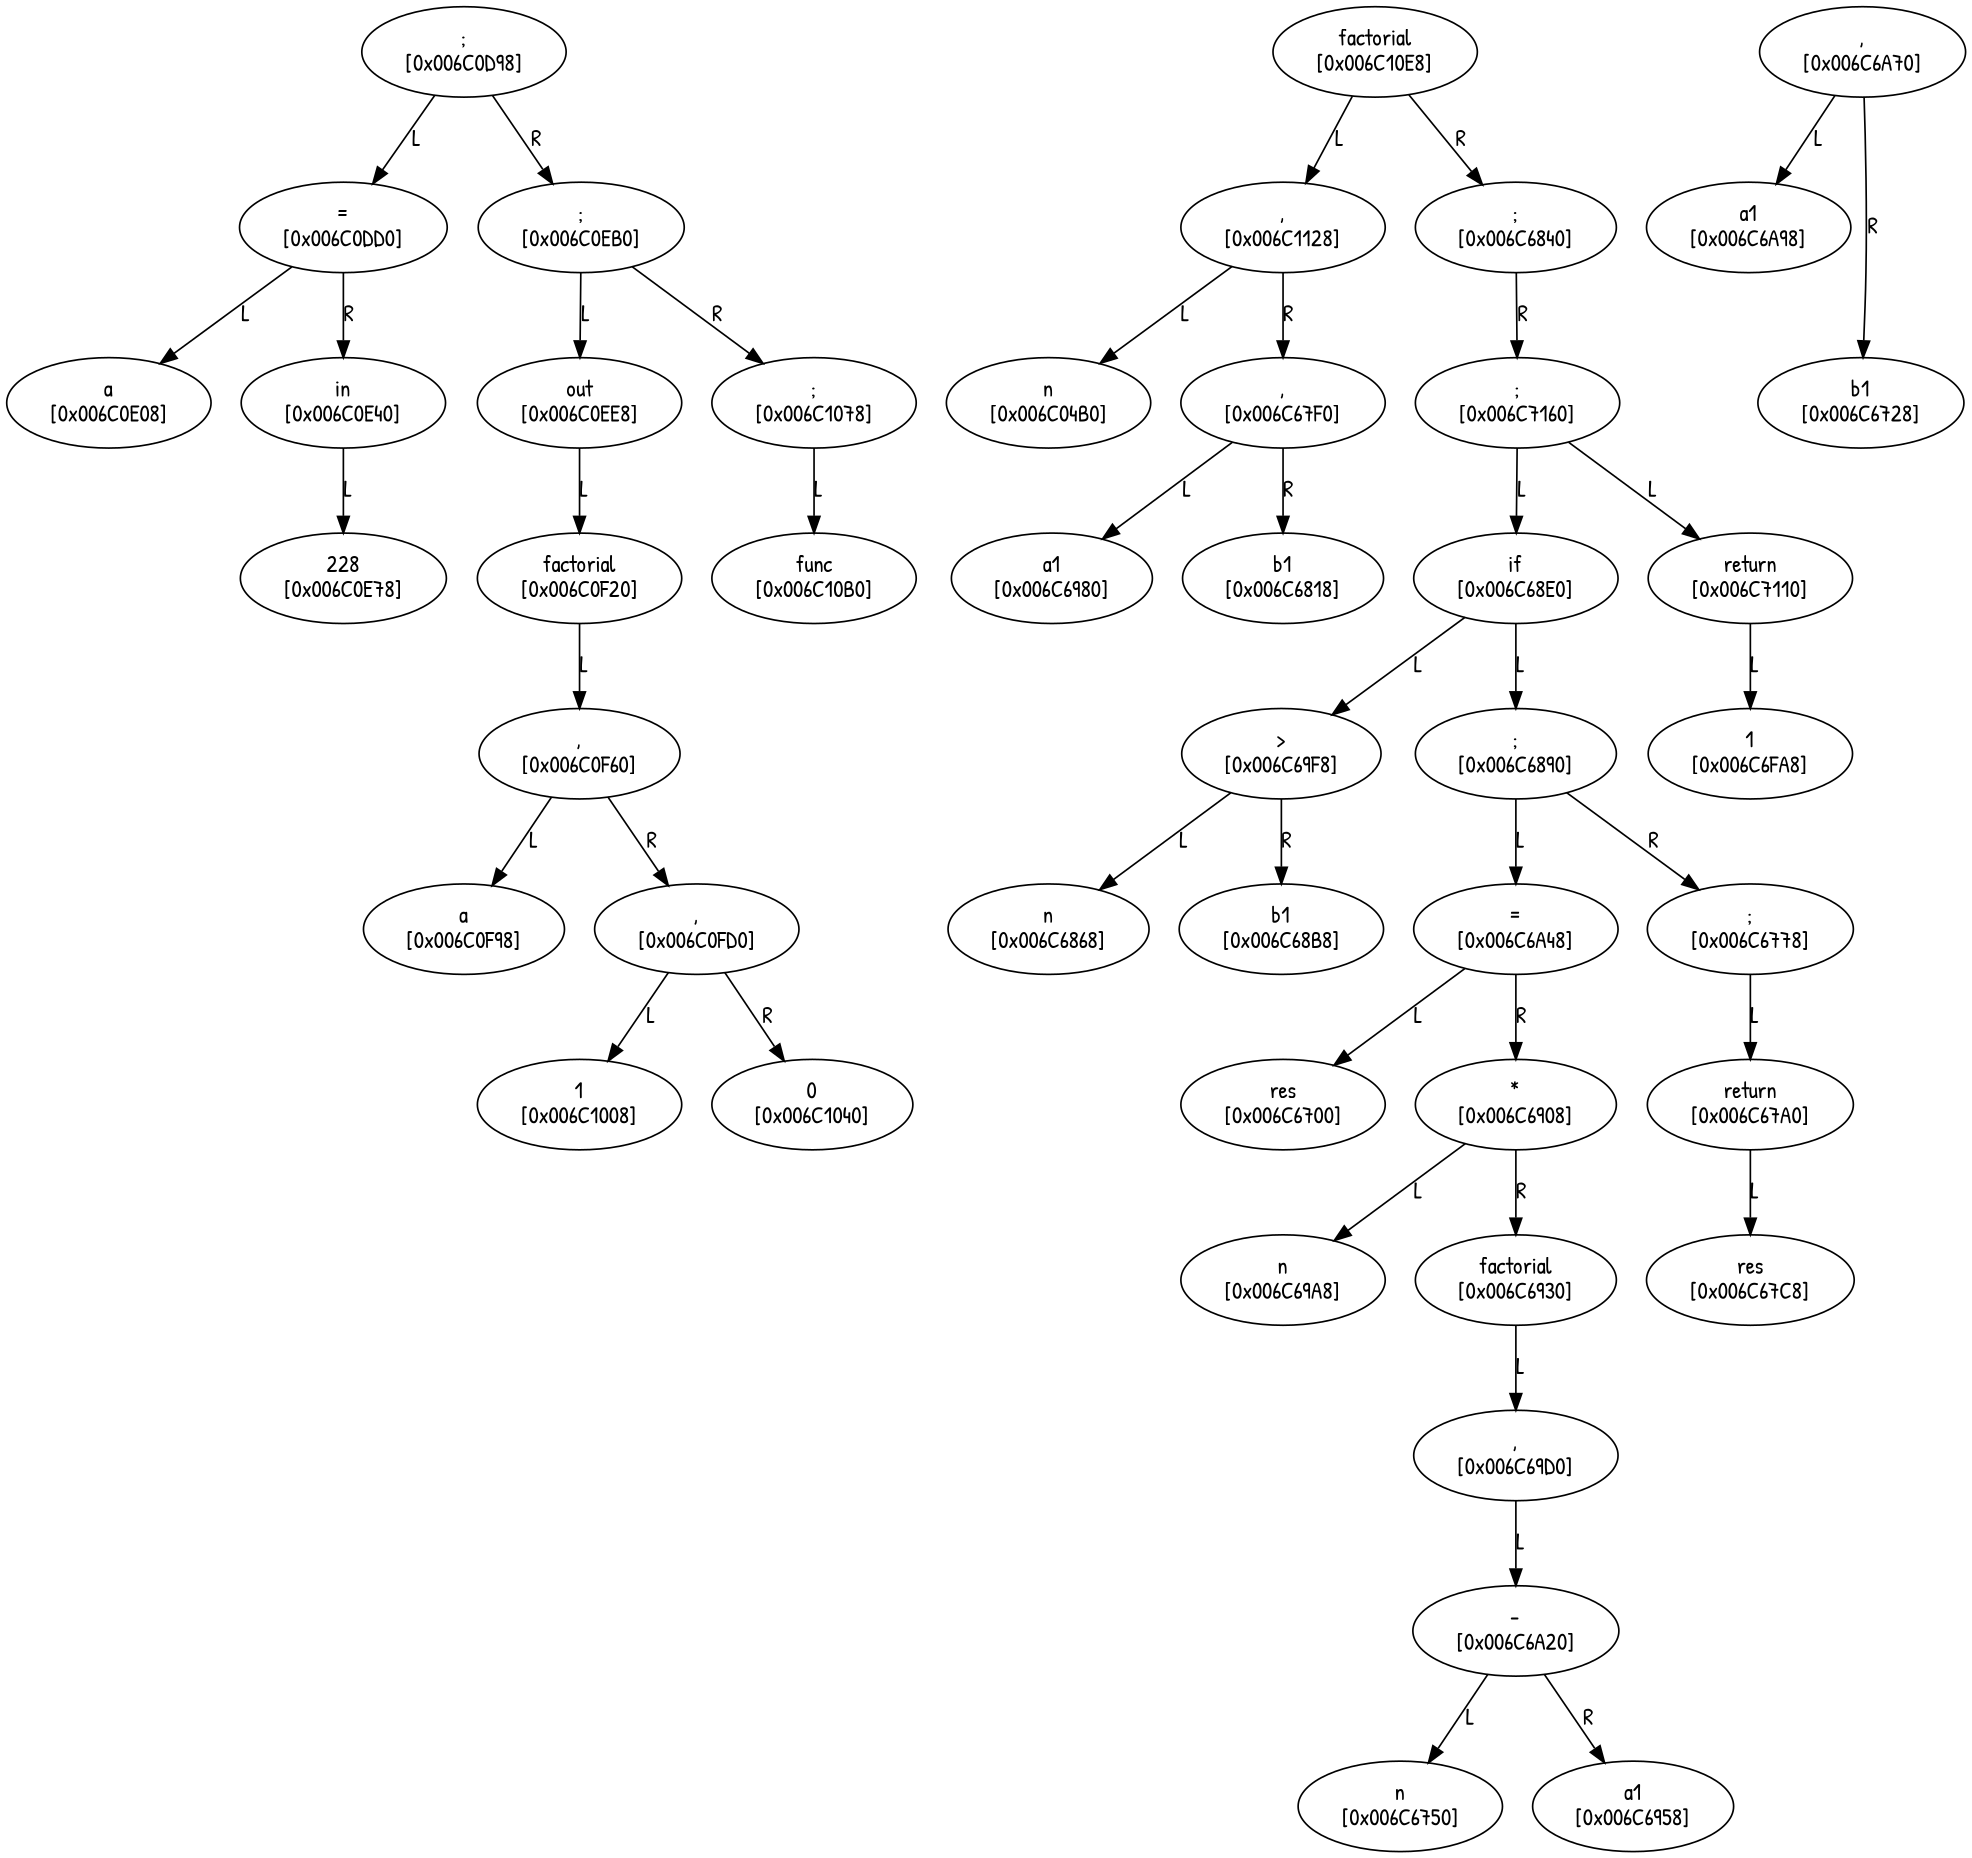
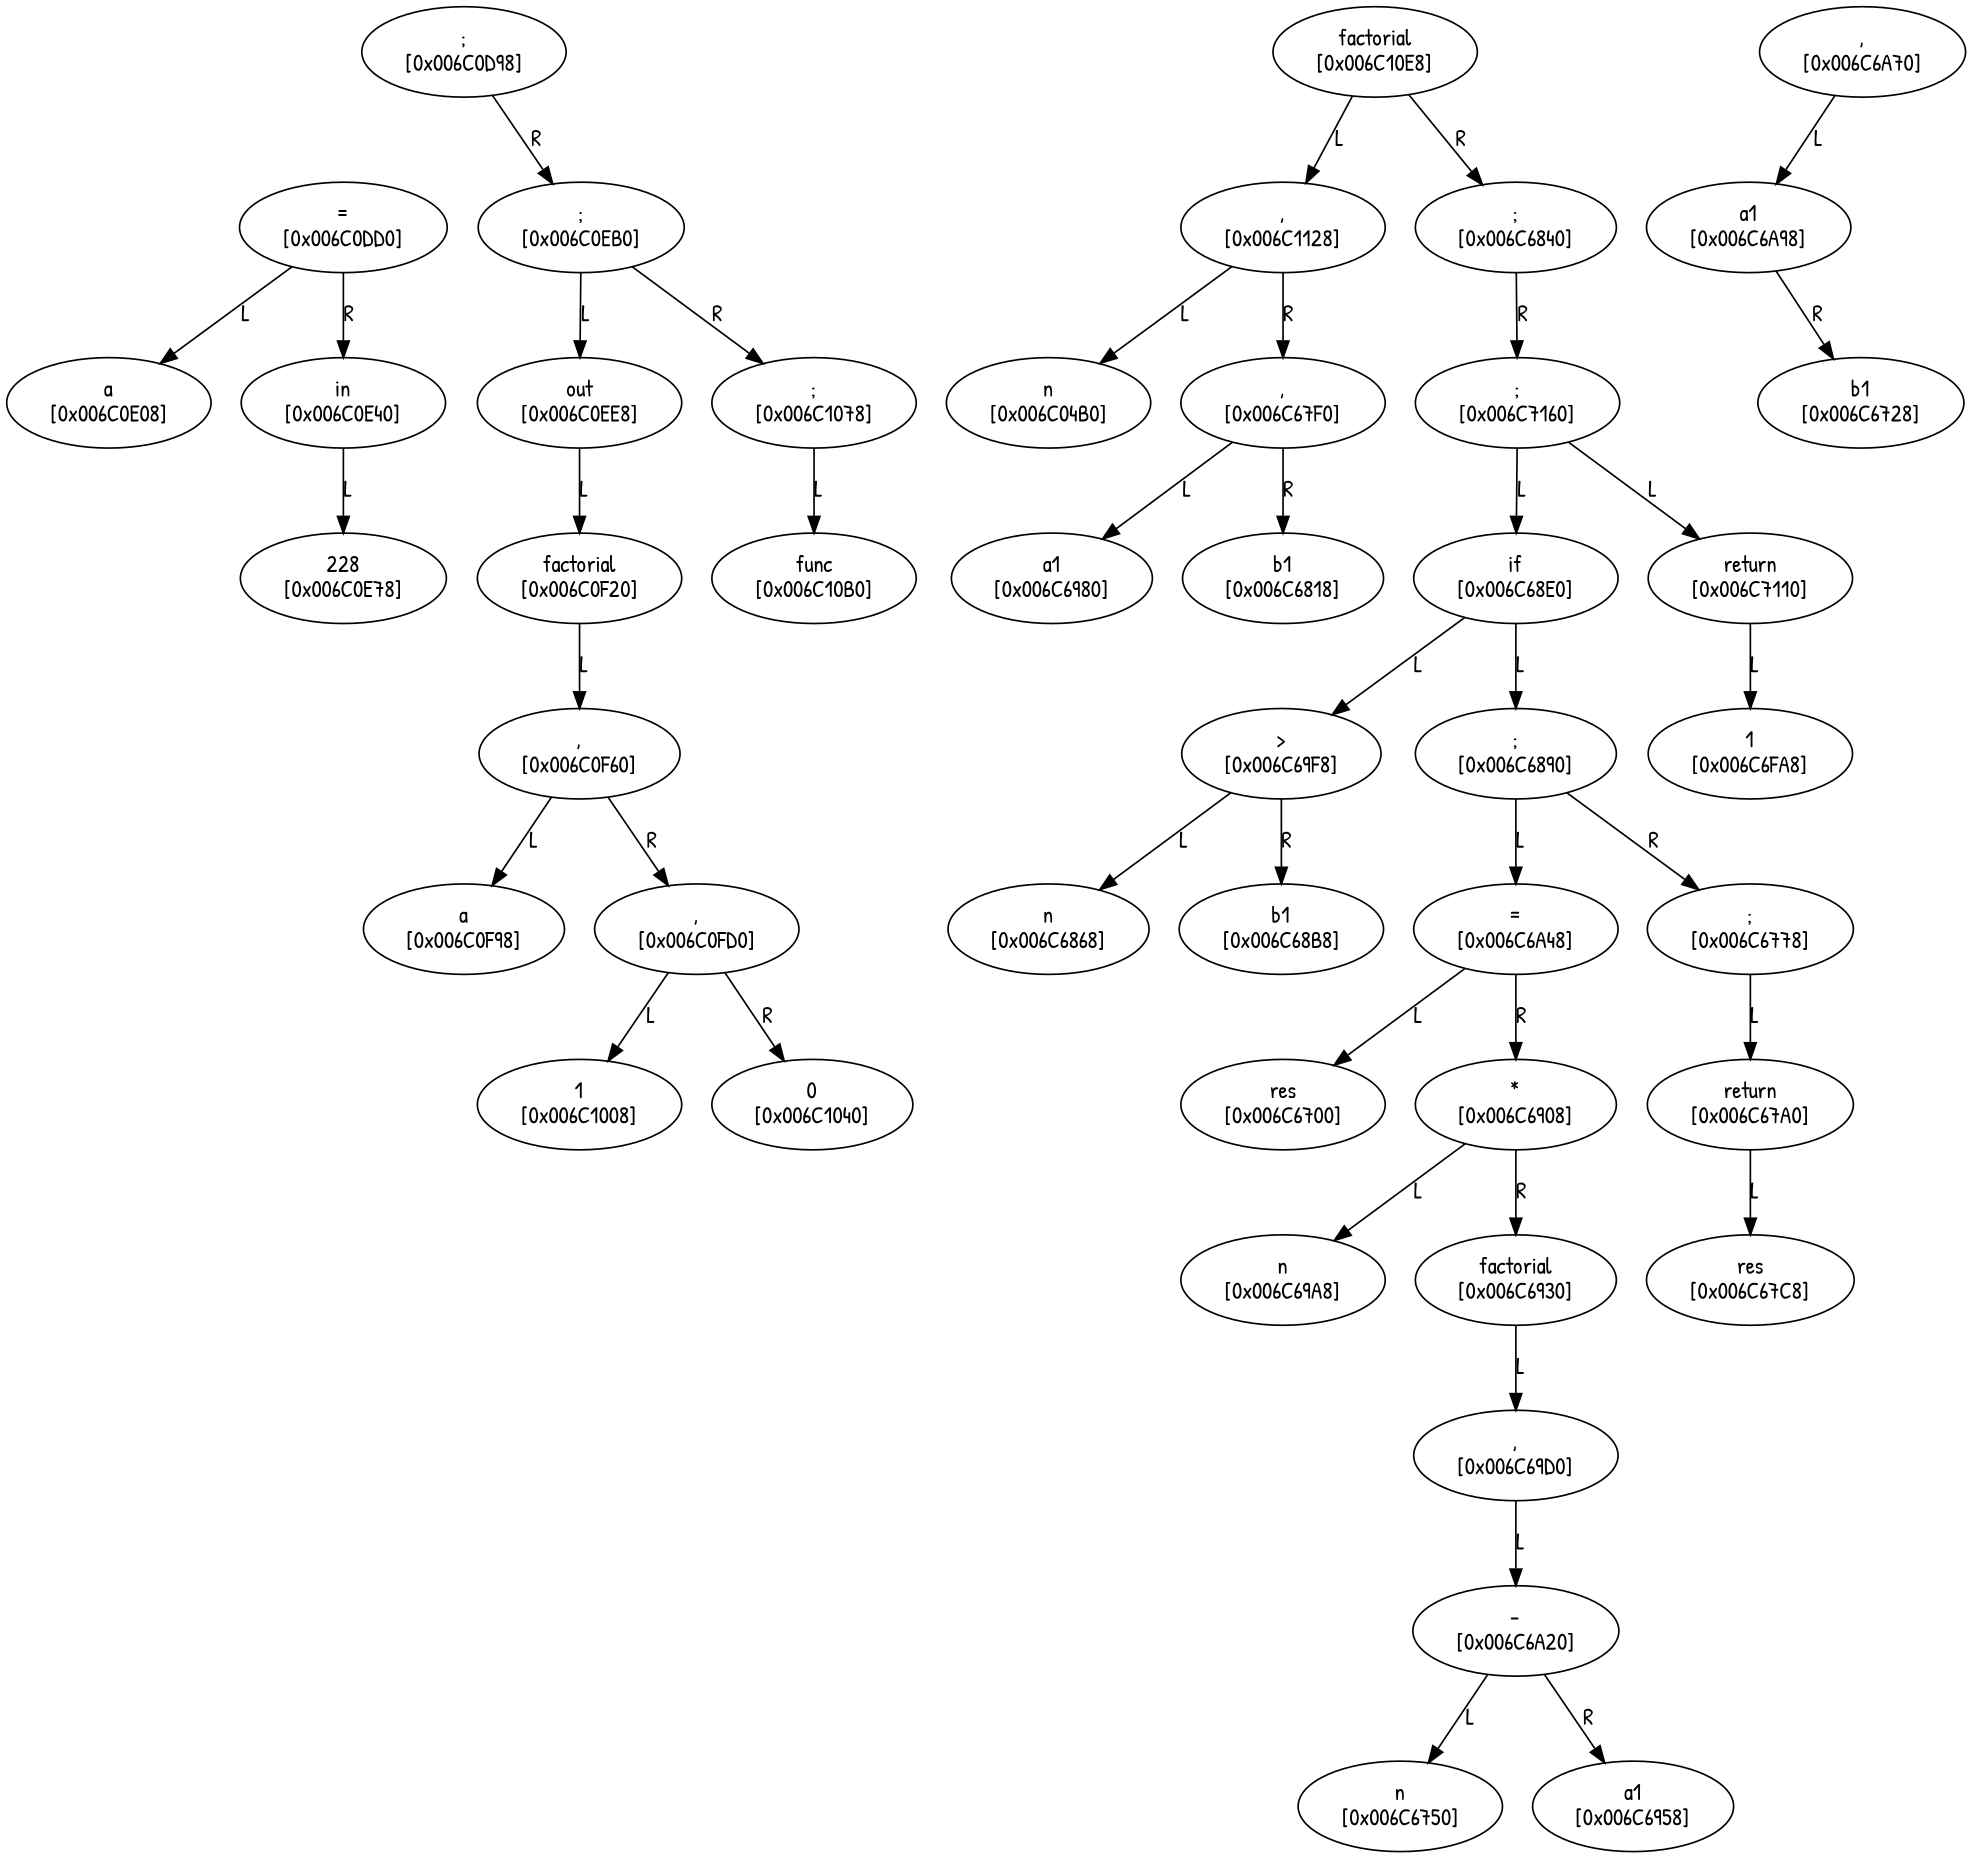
(409, 133) -> none
(1866, 219) -> (1800, 308)
